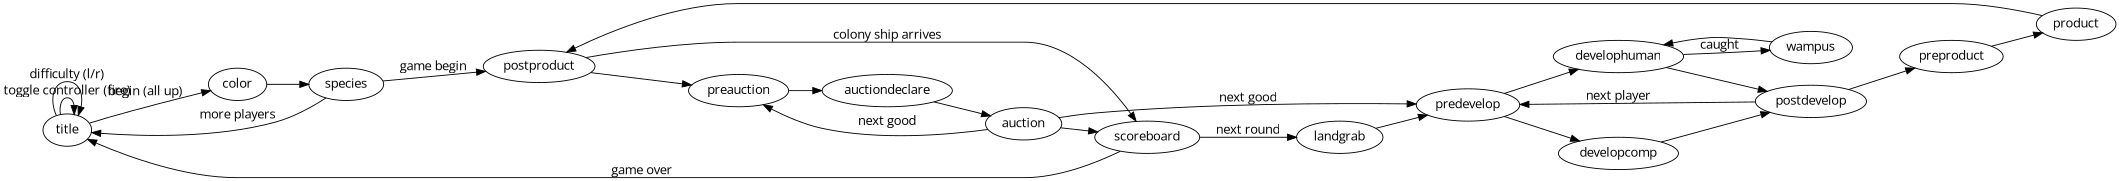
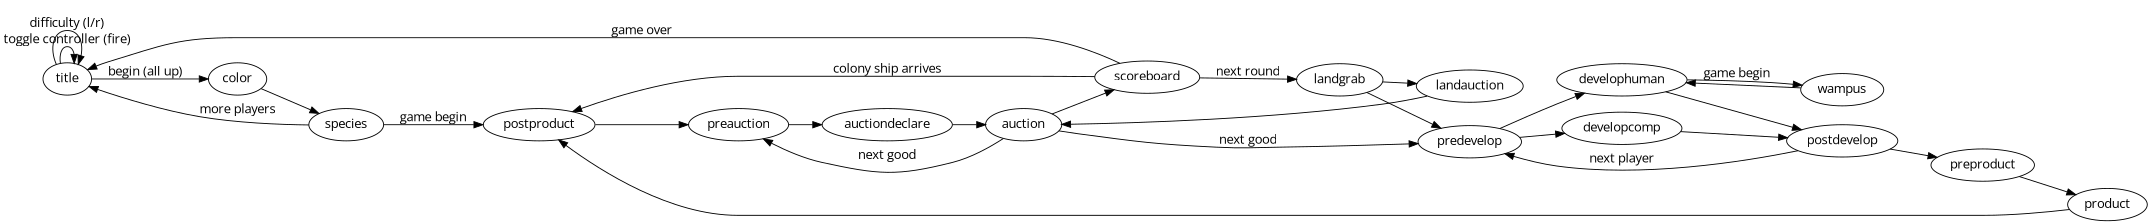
(871, 42) -> (836, 76)
(1720, 45) -> (1737, 74)
none -> (1470, 86)
